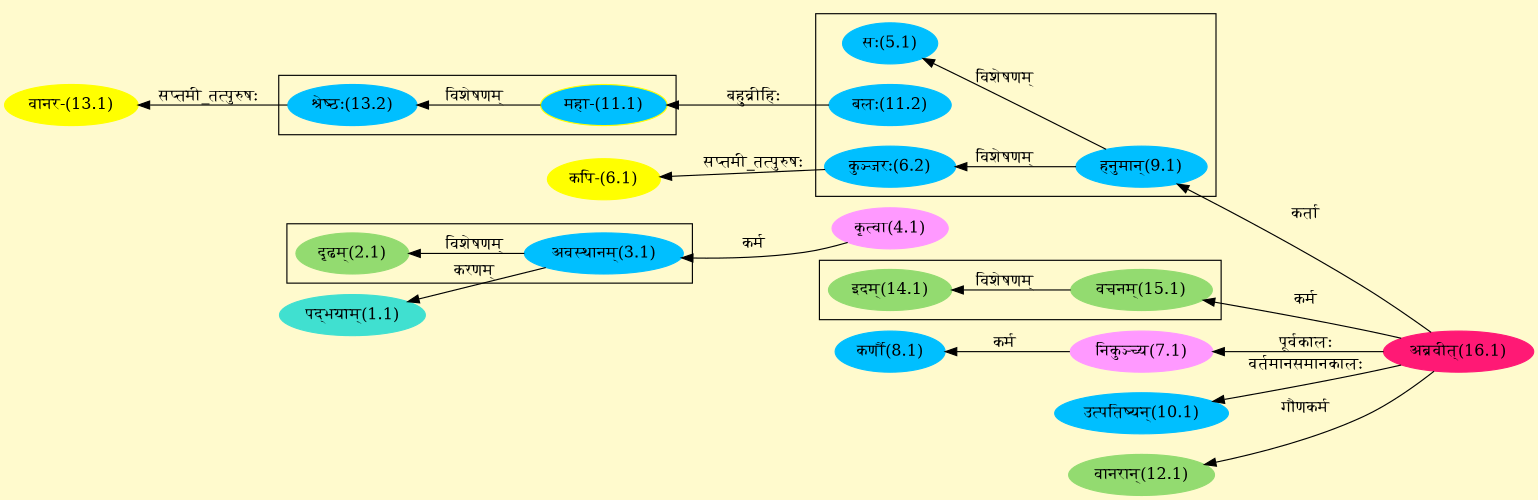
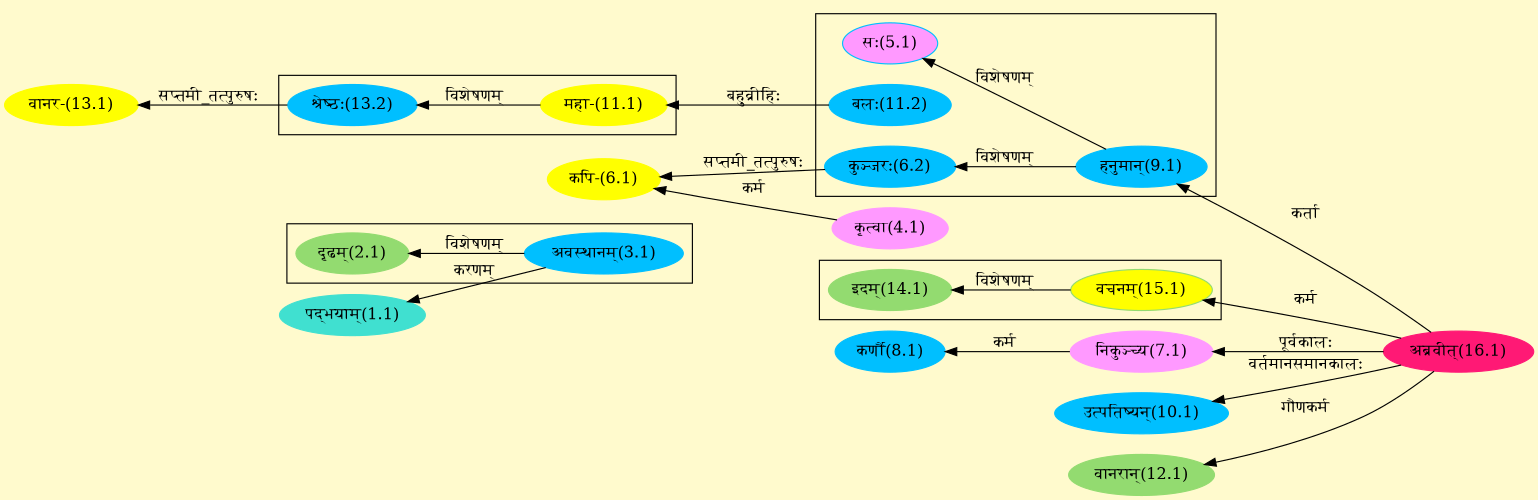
(890, 43) -> (890, 43)
(604, 105) -> (604, 105)
(771, 256) -> (751, 206)
(1142, 290) -> (1142, 290)
